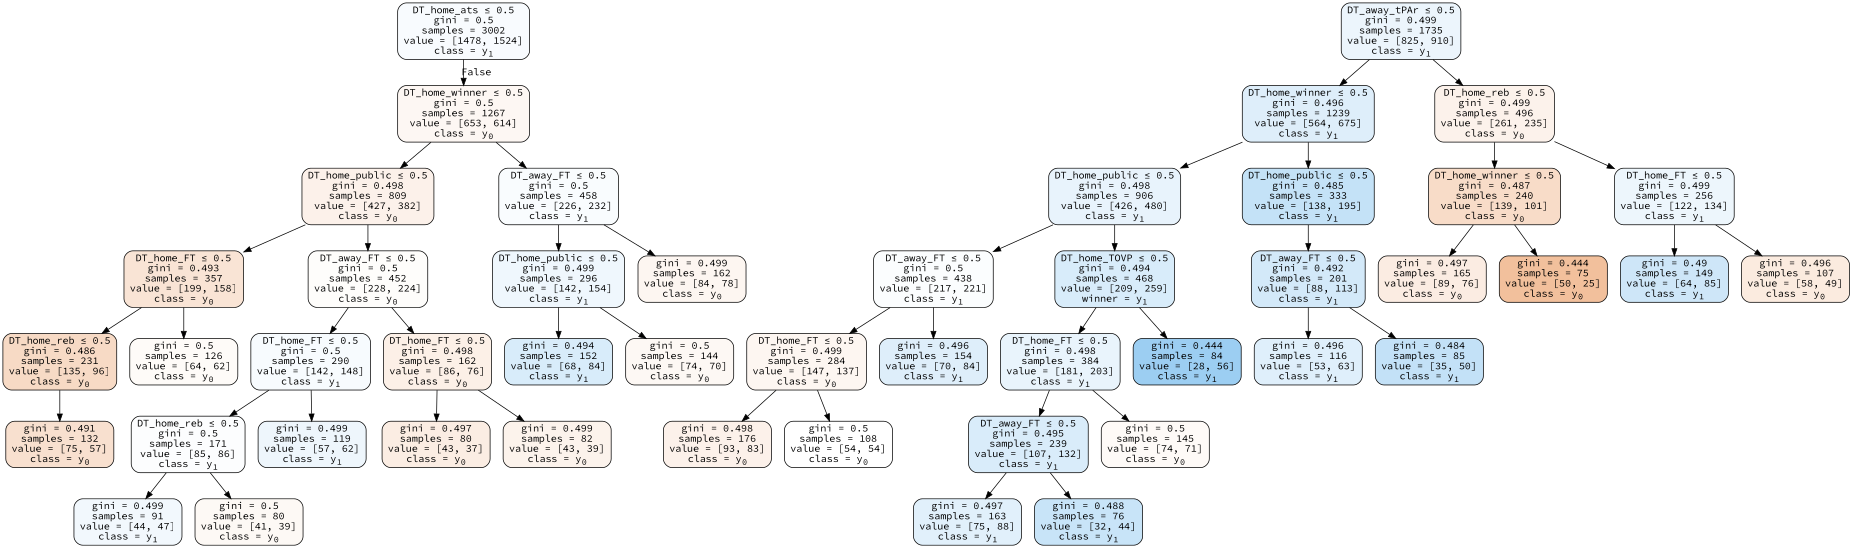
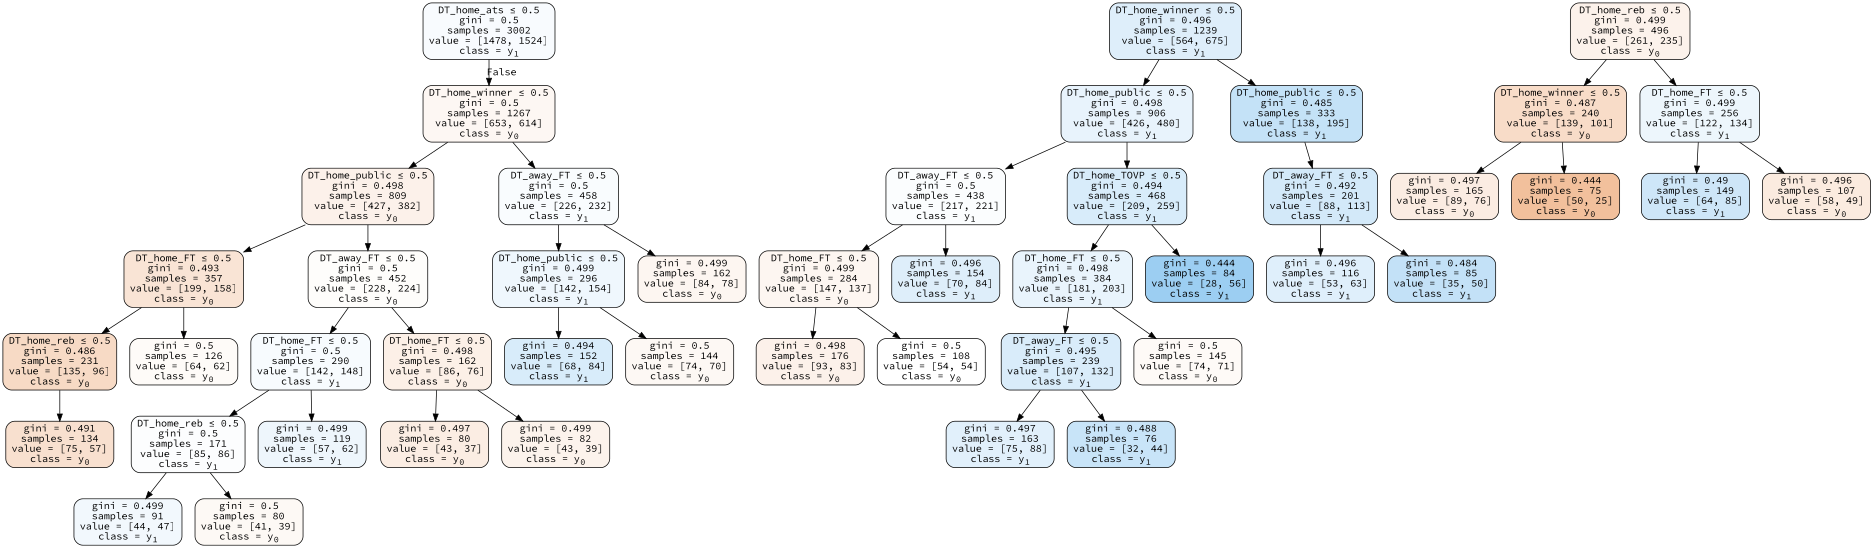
(1401, 31) -> none
(1112, 299) -> (1124, 216)
(60, 439) -> (60, 439)
